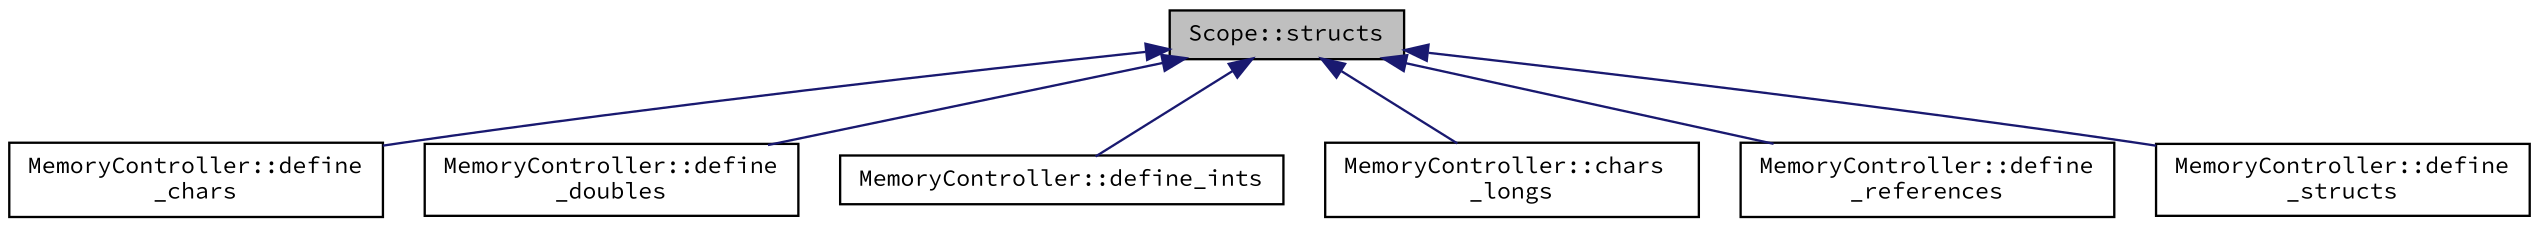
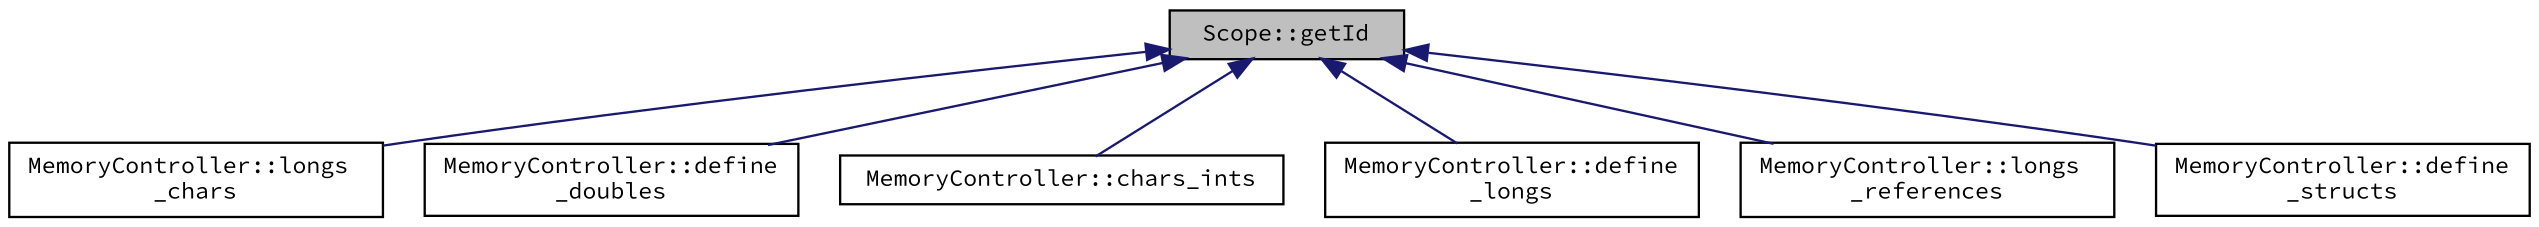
(1287, 35) -> (1287, 35)
(196, 180) -> (196, 180)
(1062, 180) -> (1062, 180)
(1512, 180) -> (1512, 180)
(1927, 180) -> (1927, 180)
